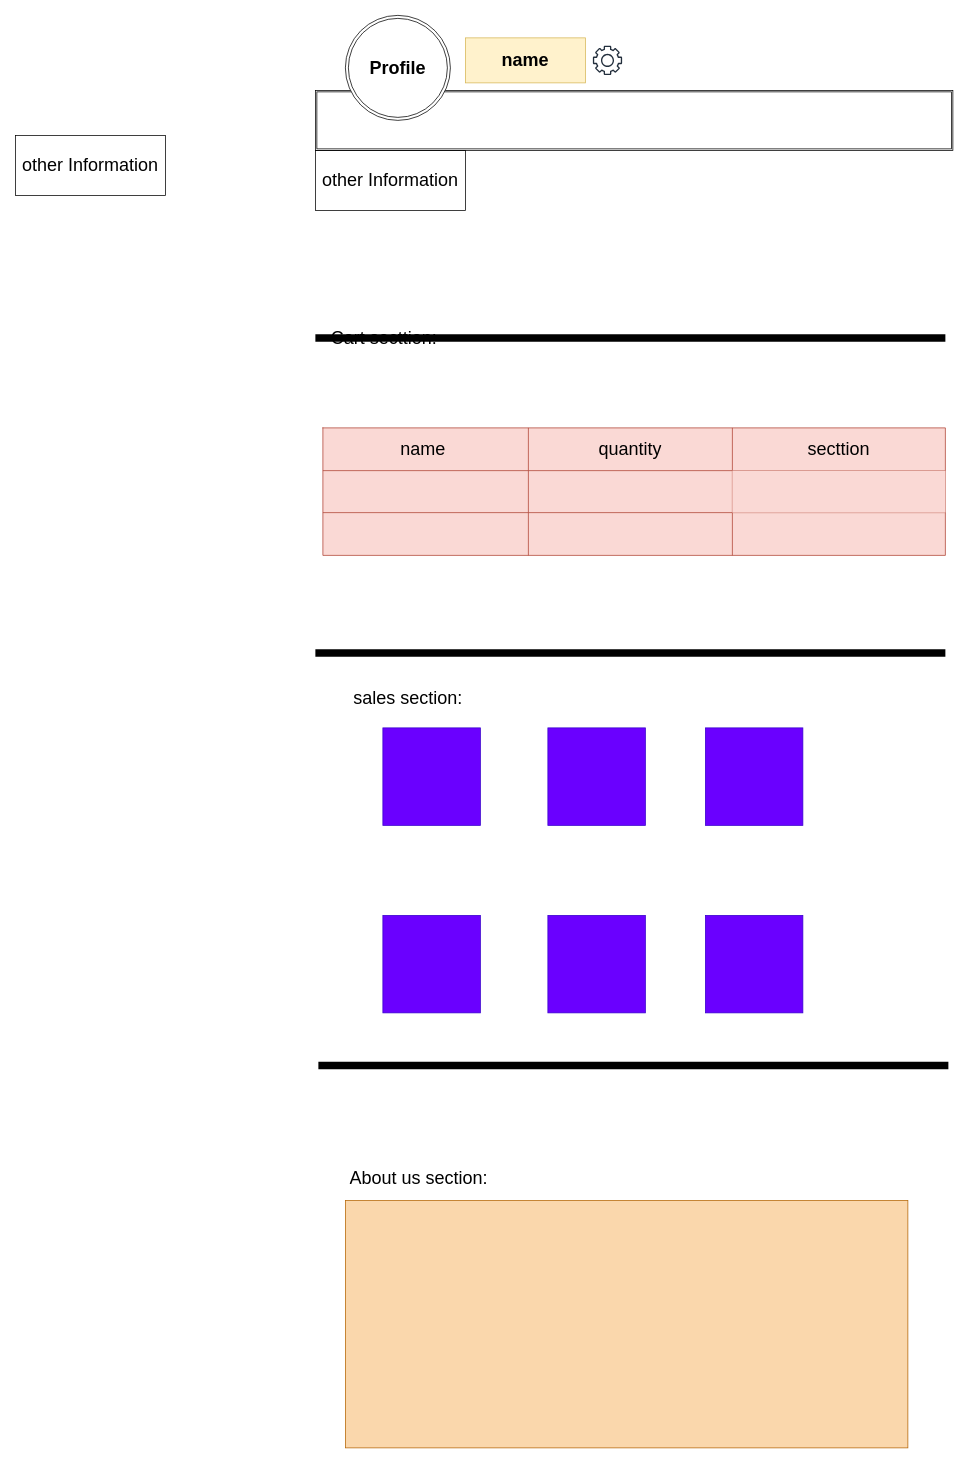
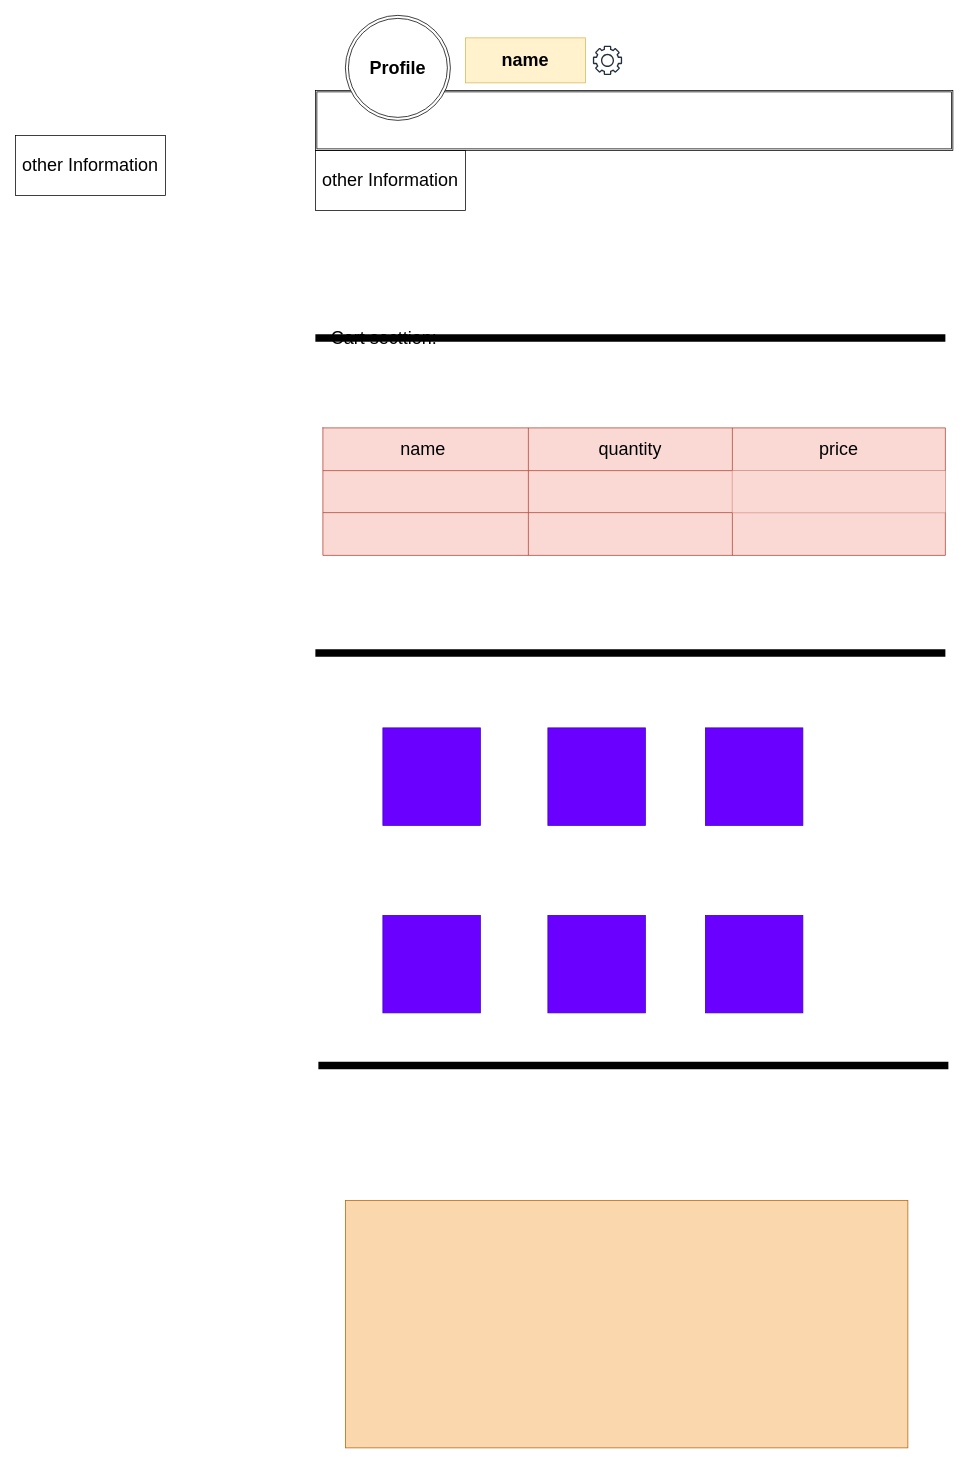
(839, 450) -> (839, 450)
(413, 702) -> none
(420, 1182) -> none
